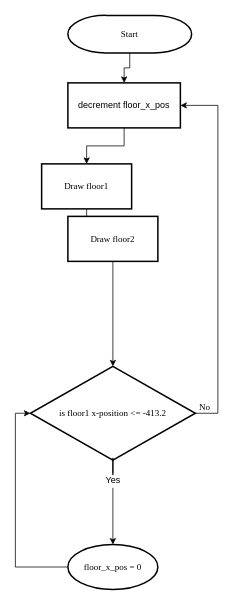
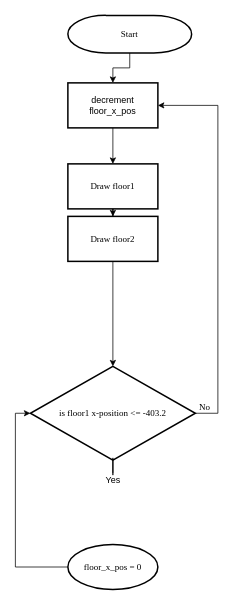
(124, 105) -> (113, 105)
(87, 186) -> (113, 186)
(113, 414) -> (113, 414)
(113, 538) -> none
